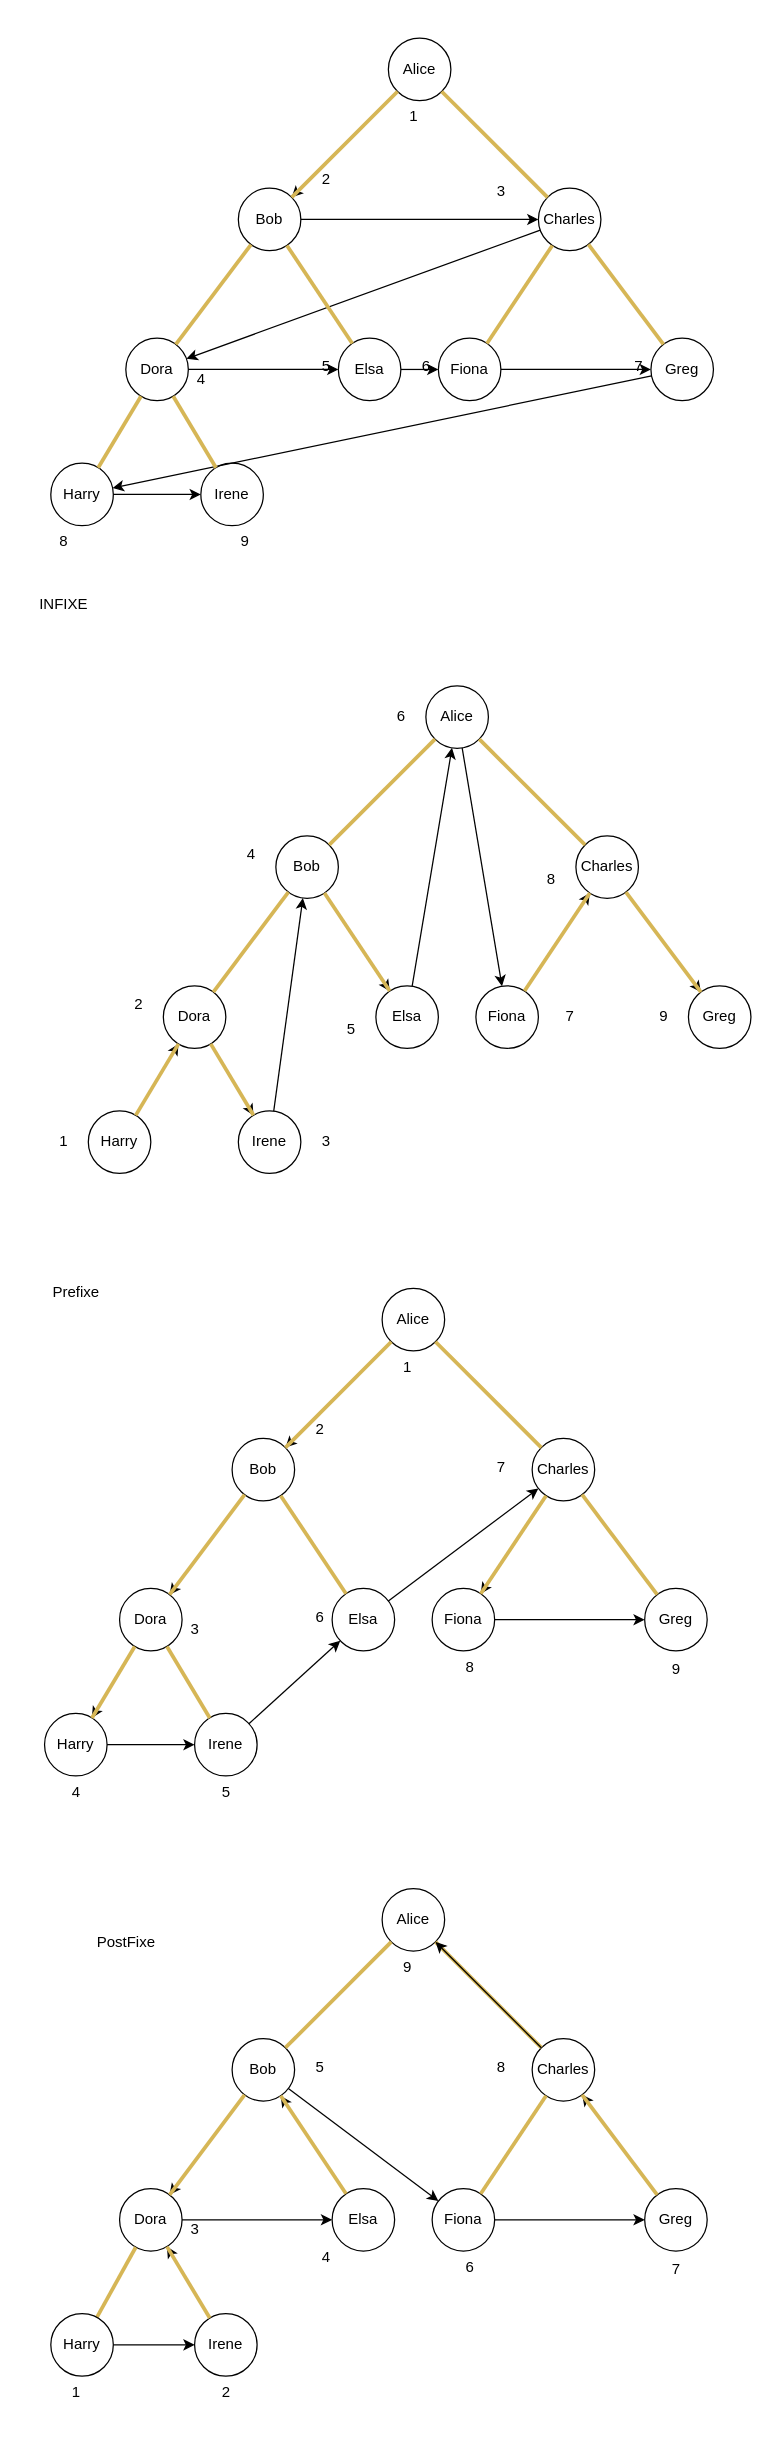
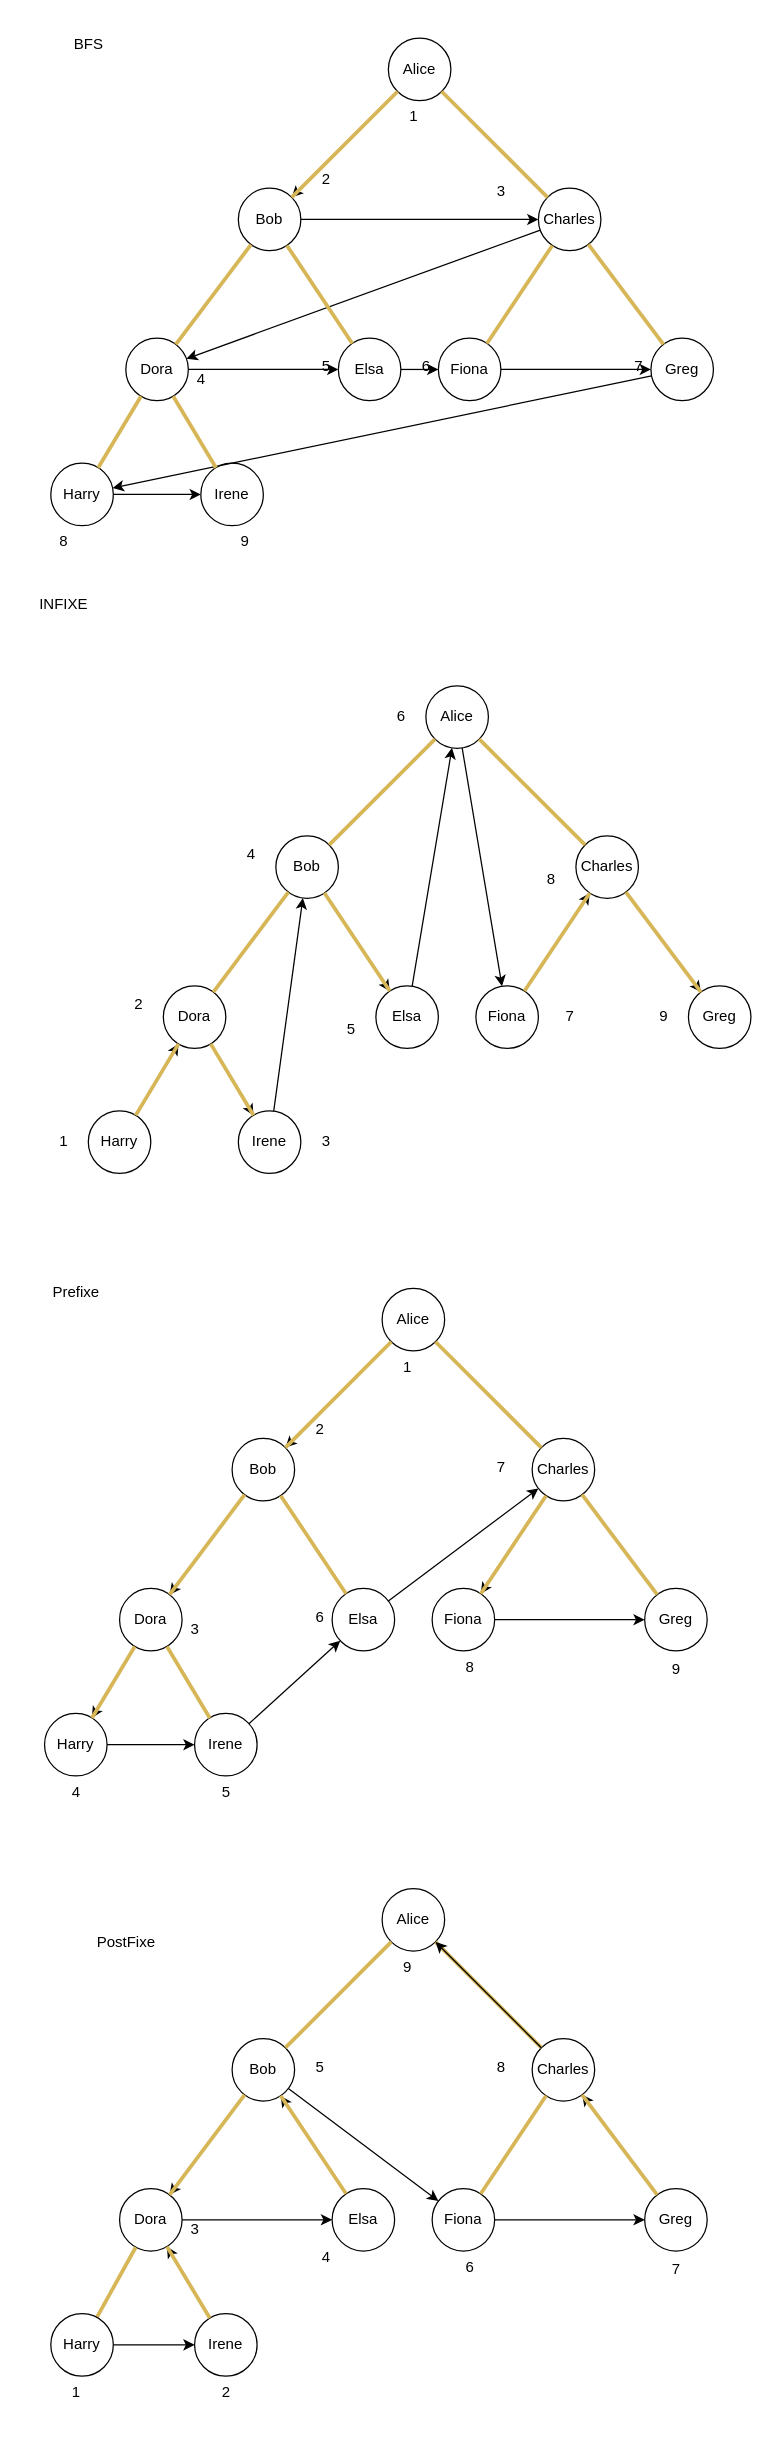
none -> (88, 44)
